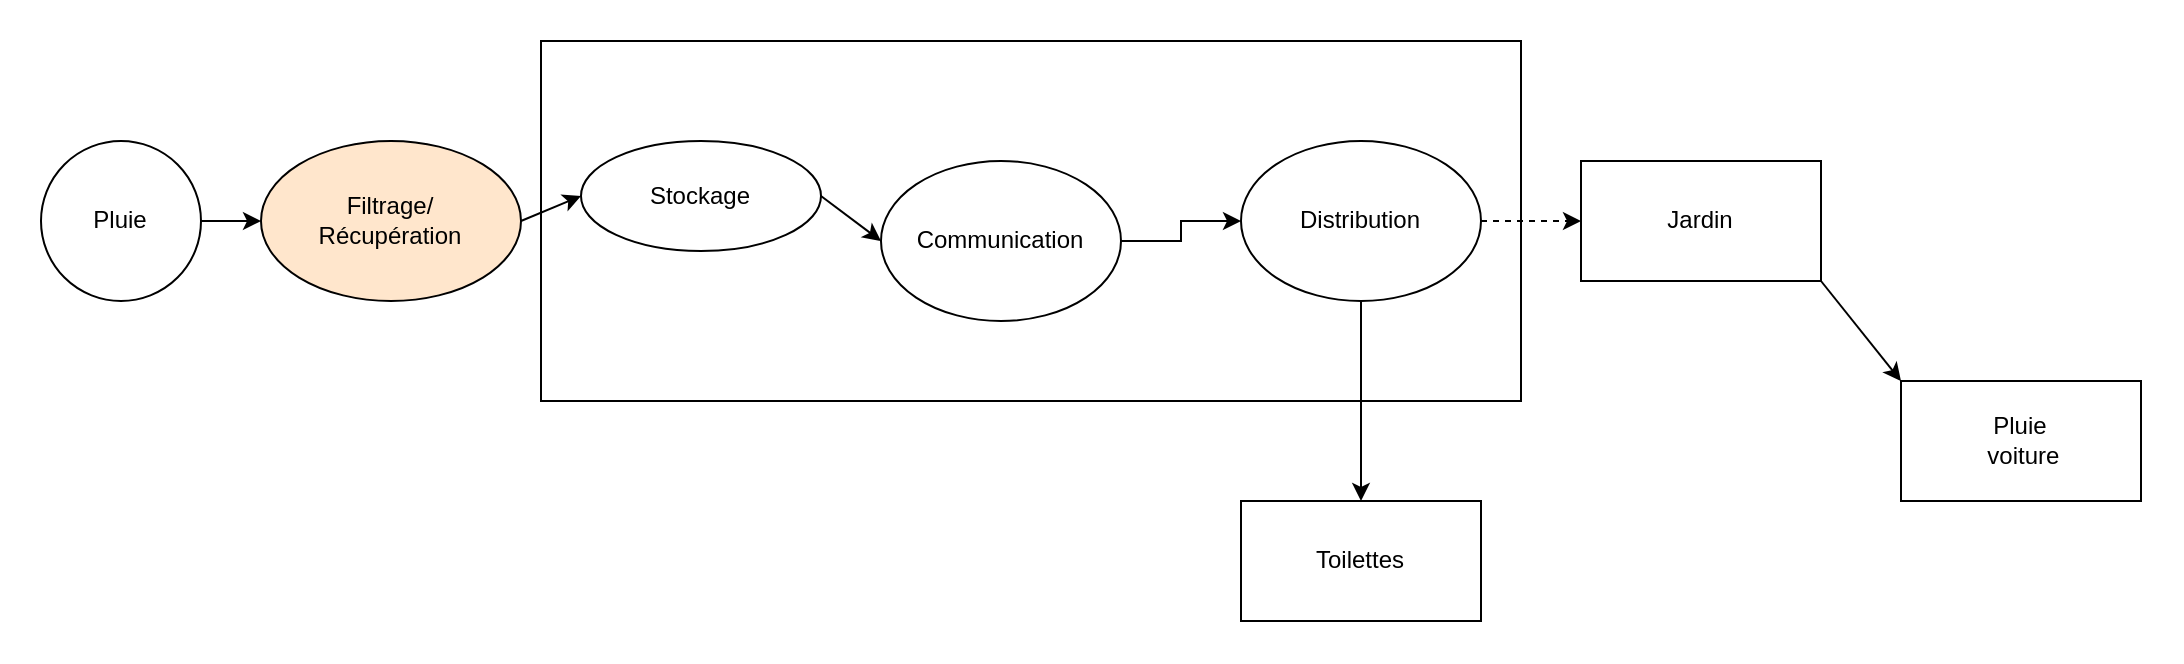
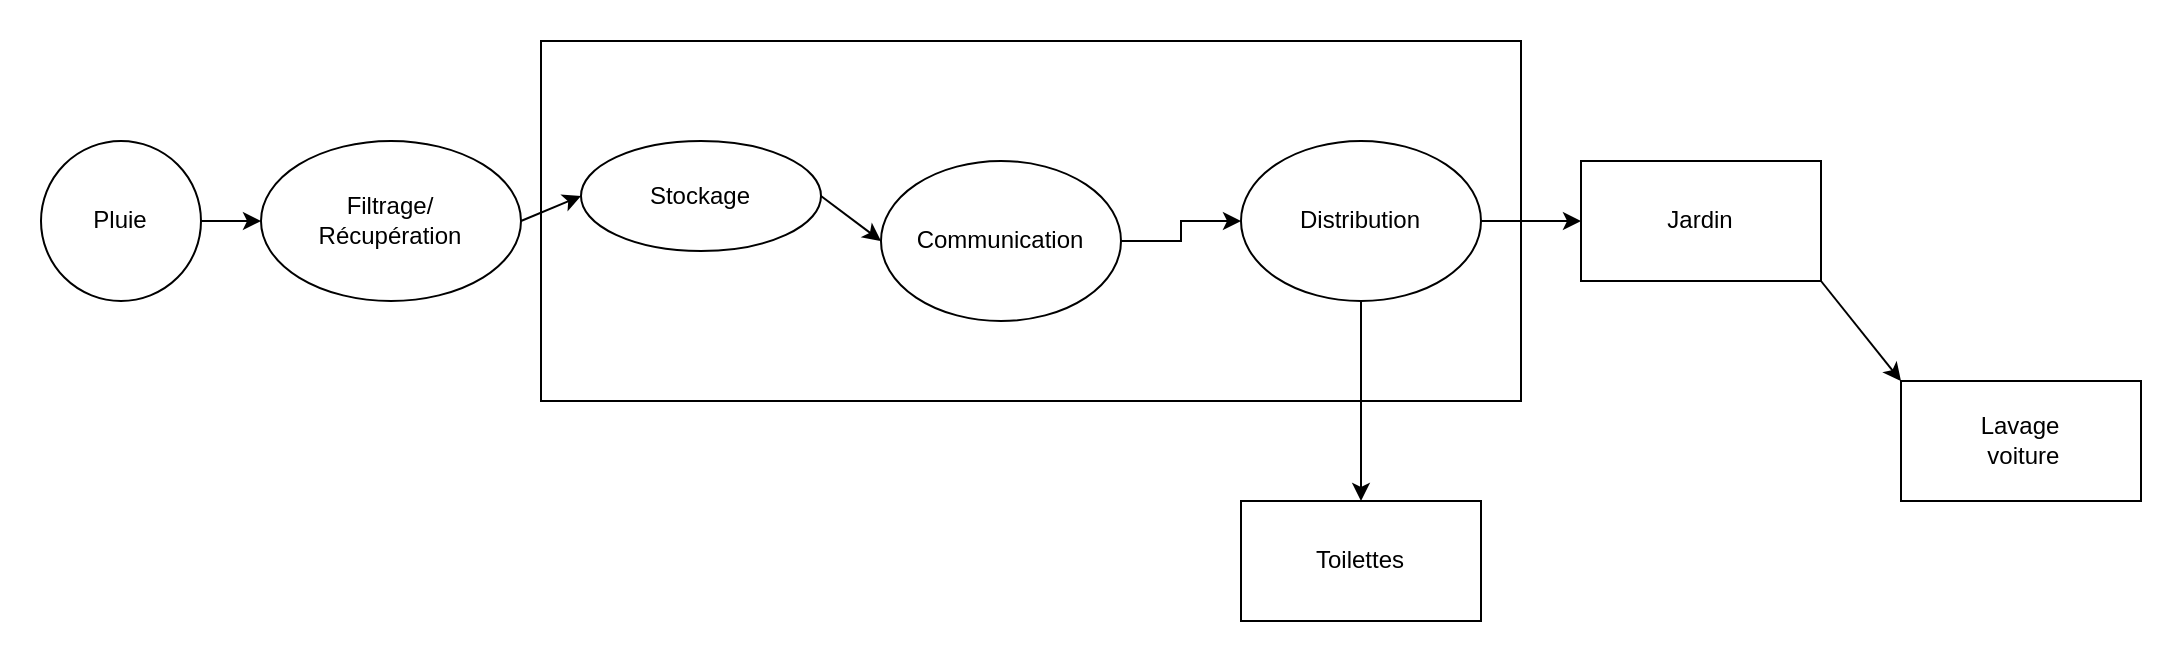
(391, 221) -> (391, 221)
(1525, 221) -> (1525, 221)
(2021, 441) -> (2021, 441)
